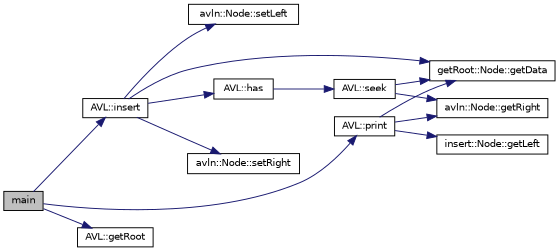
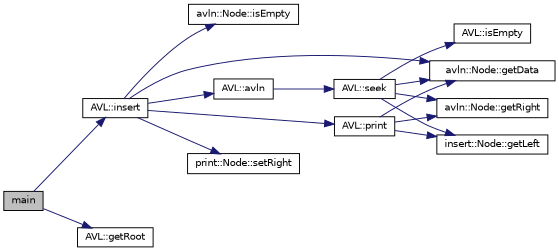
(244, 14) -> (244, 14)
none -> (492, 33)
(492, 71) -> (492, 71)
(244, 89) -> (244, 89)
none -> (407, 114)
(244, 164) -> (244, 164)
(205, 206) -> (236, 117)
